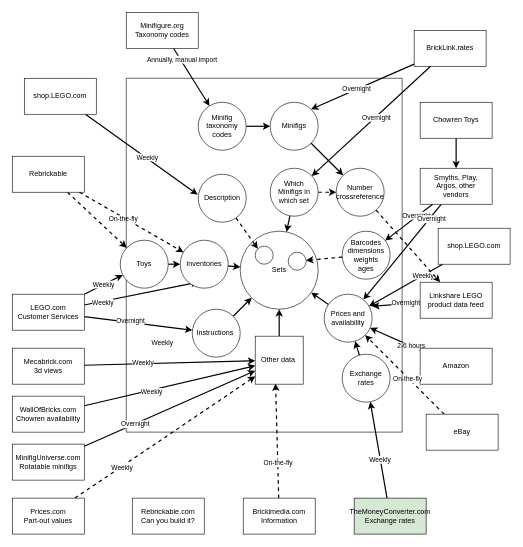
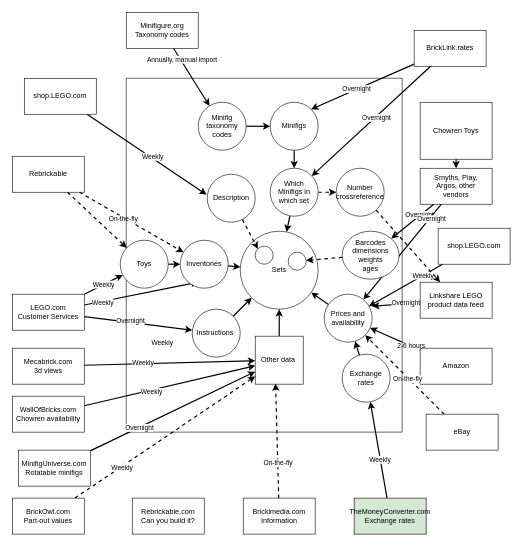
(456, 120) -> (456, 131)
(326, 158) -> (294, 156)
(222, 198) -> (231, 198)
(366, 255) -> (371, 255)
(48, 462) -> (54, 468)
(48, 516) -> (48, 516)
